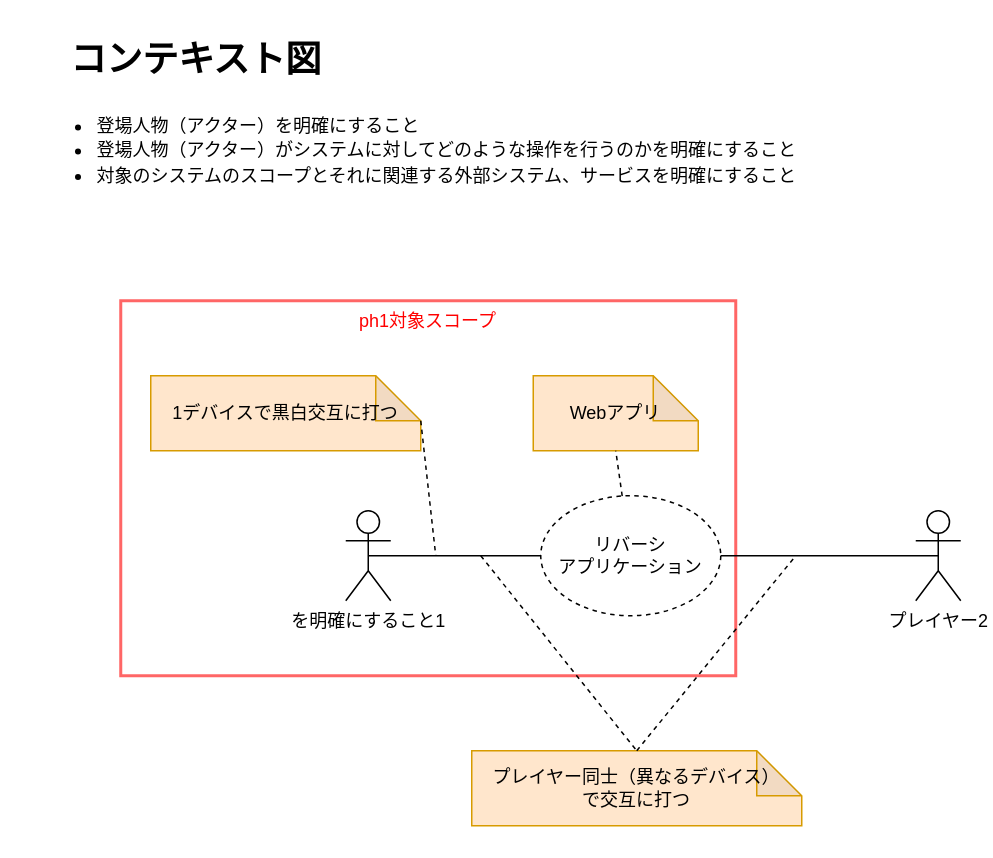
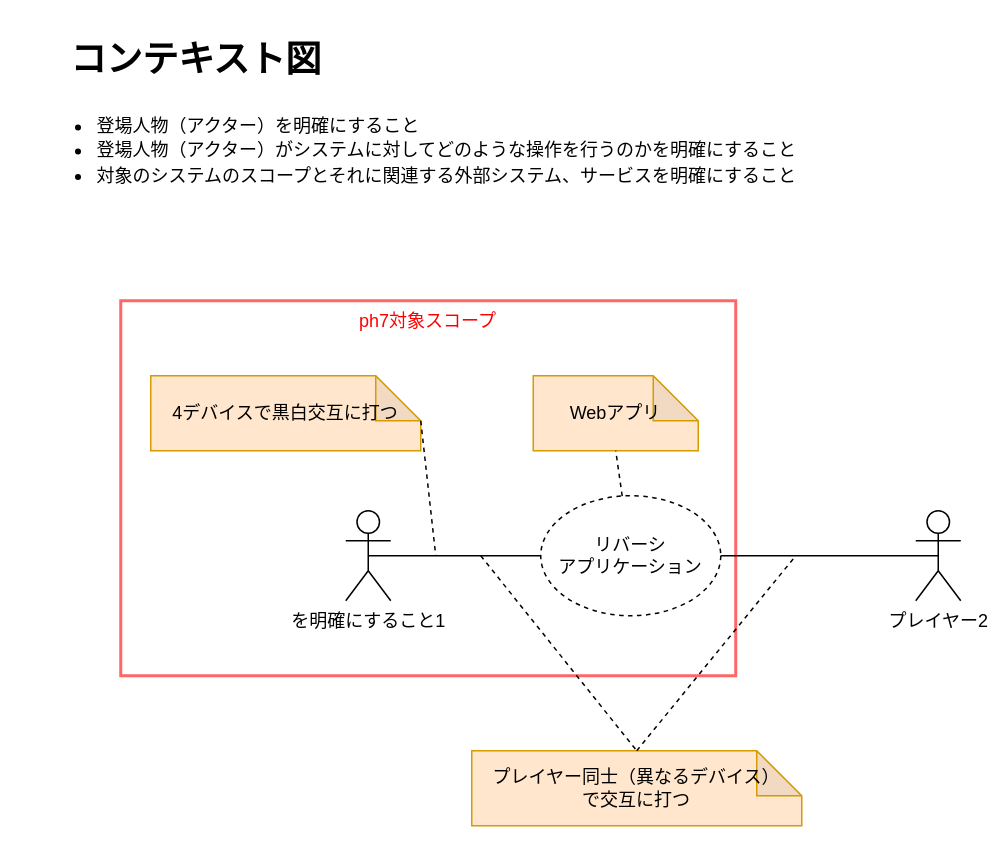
(428, 322) -> (428, 322)
(286, 413) -> (286, 413)
